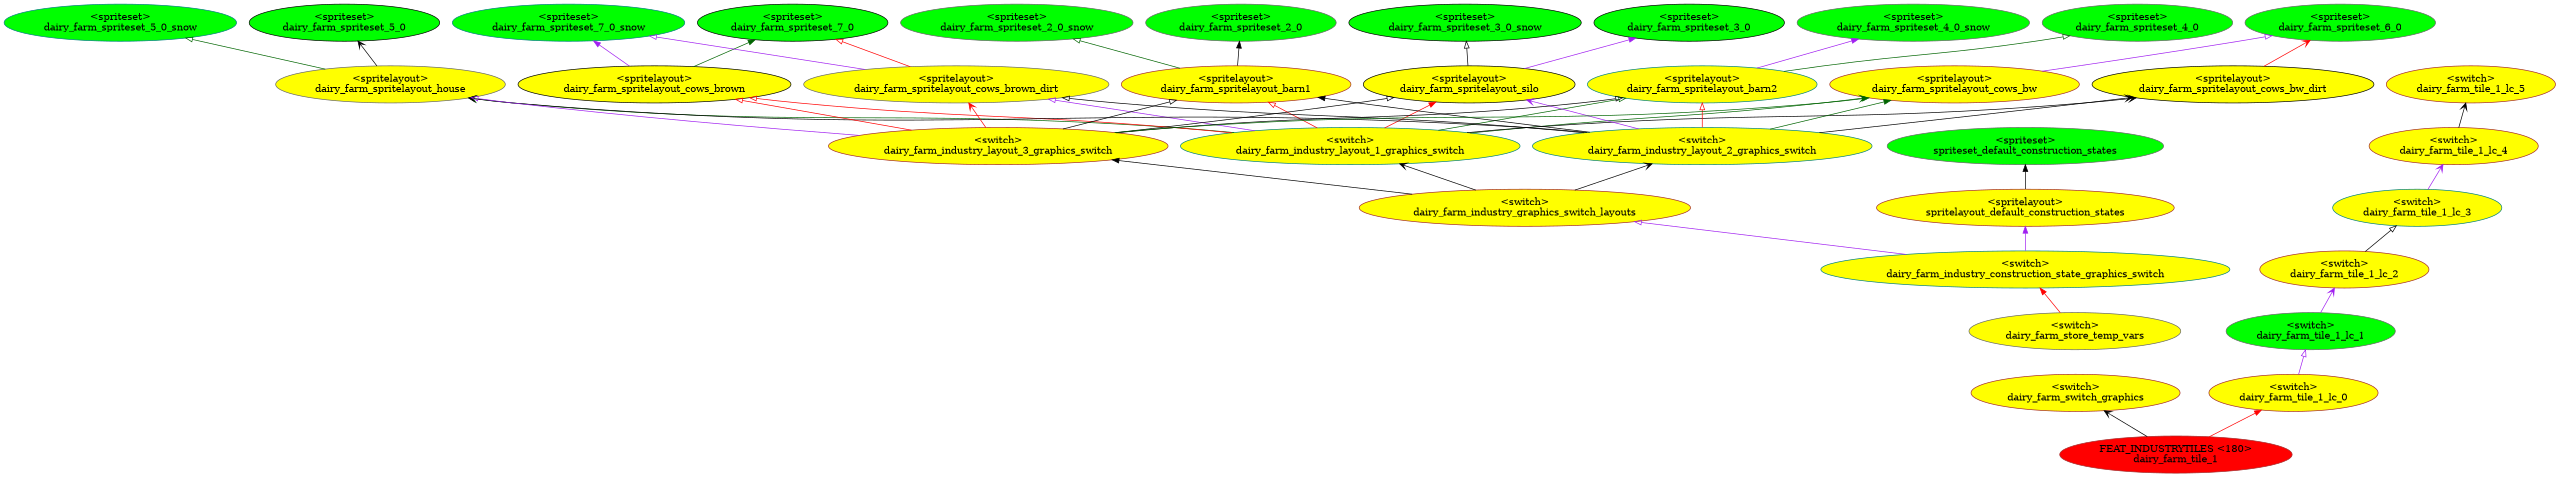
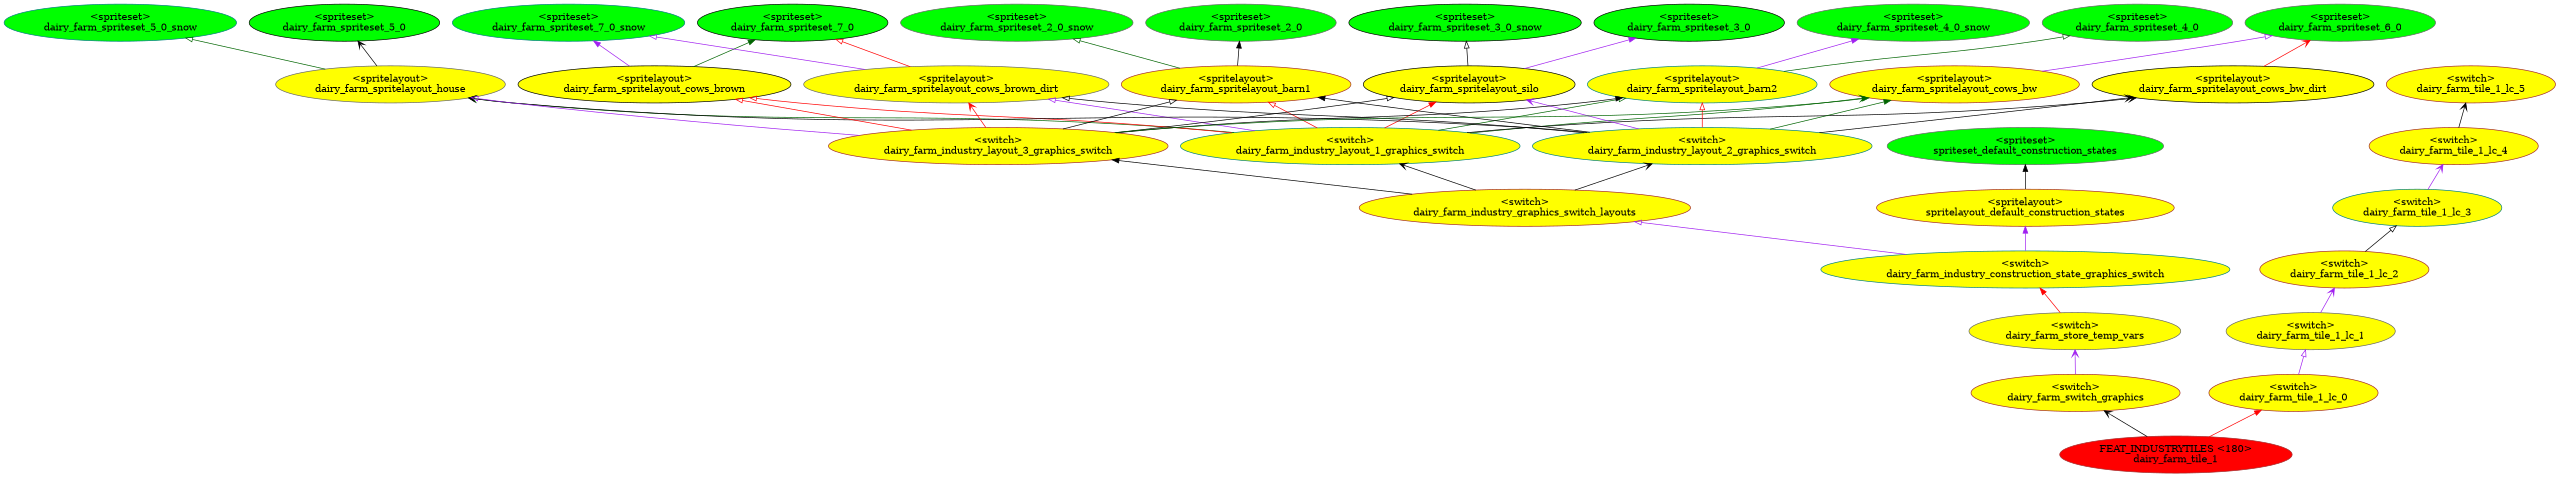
(1466, 113) -> (1466, 113)
(2311, 331) -> (2311, 331)
none -> (2075, 365)
